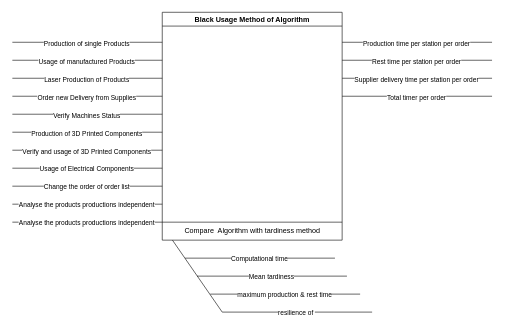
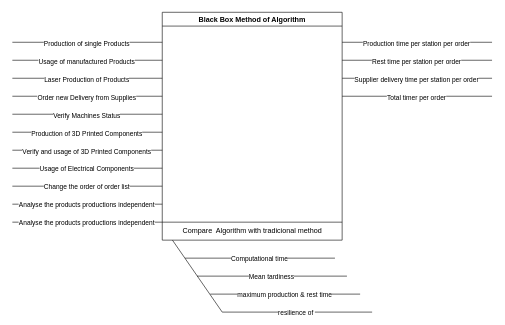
(252, 20) -> (252, 20)
(253, 231) -> (253, 231)
